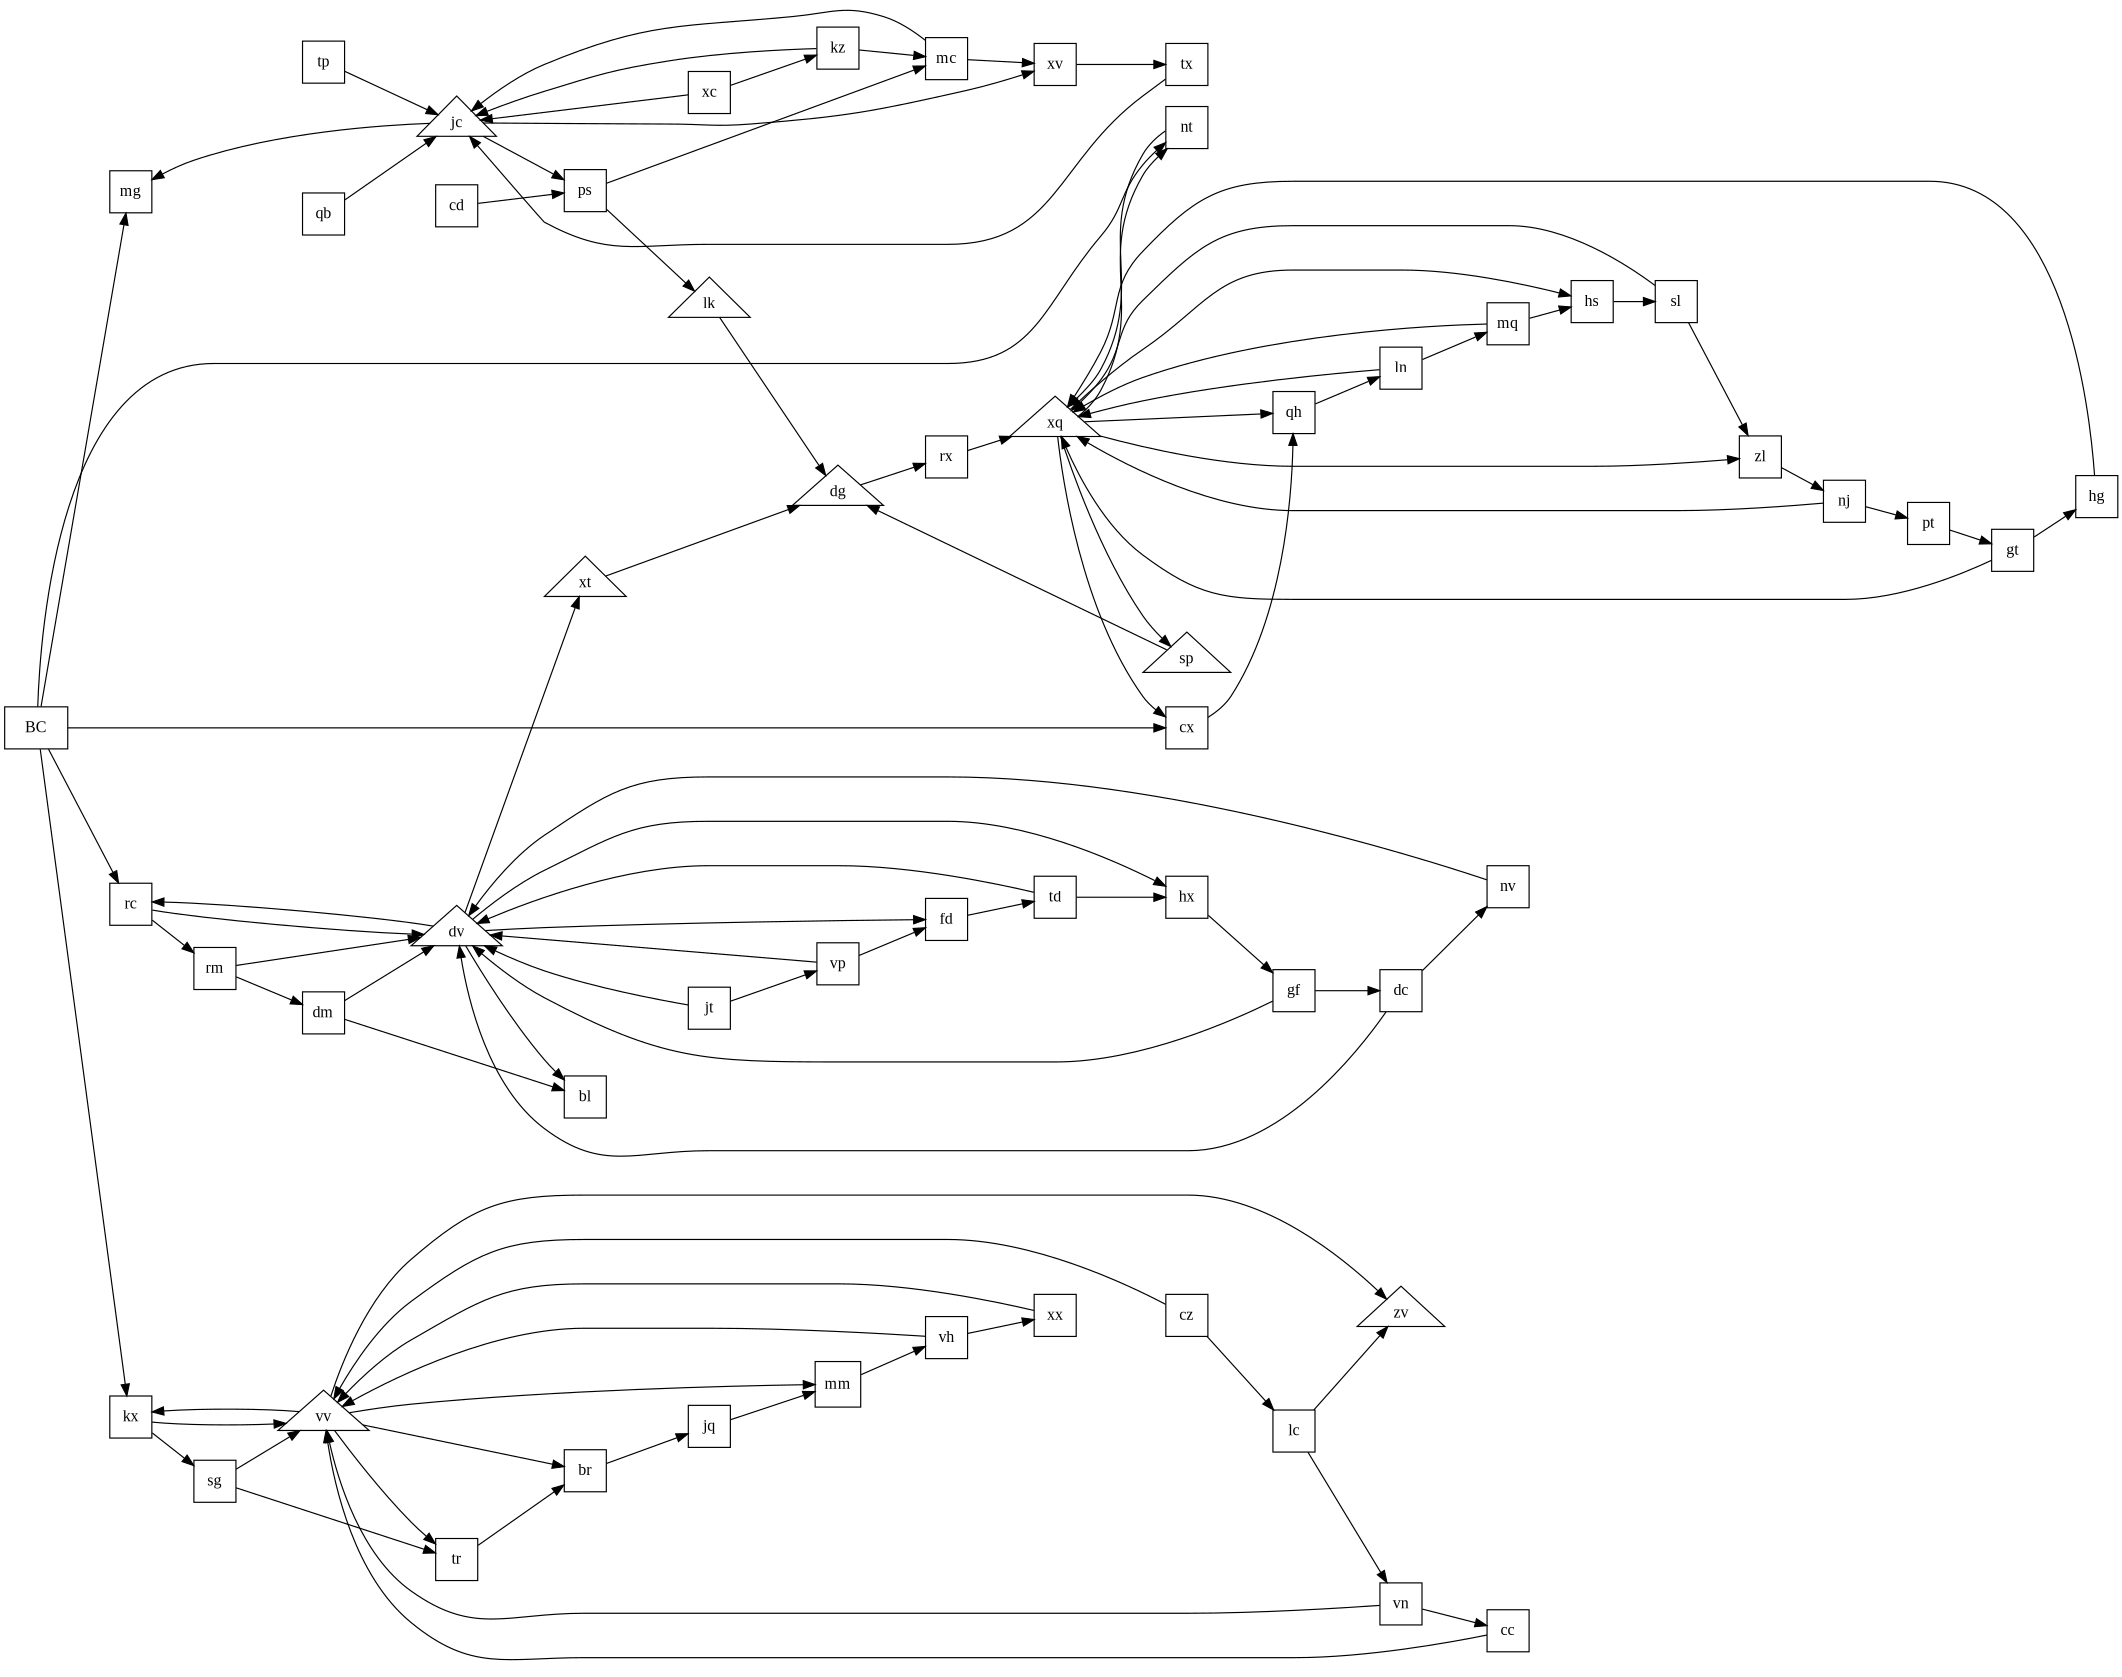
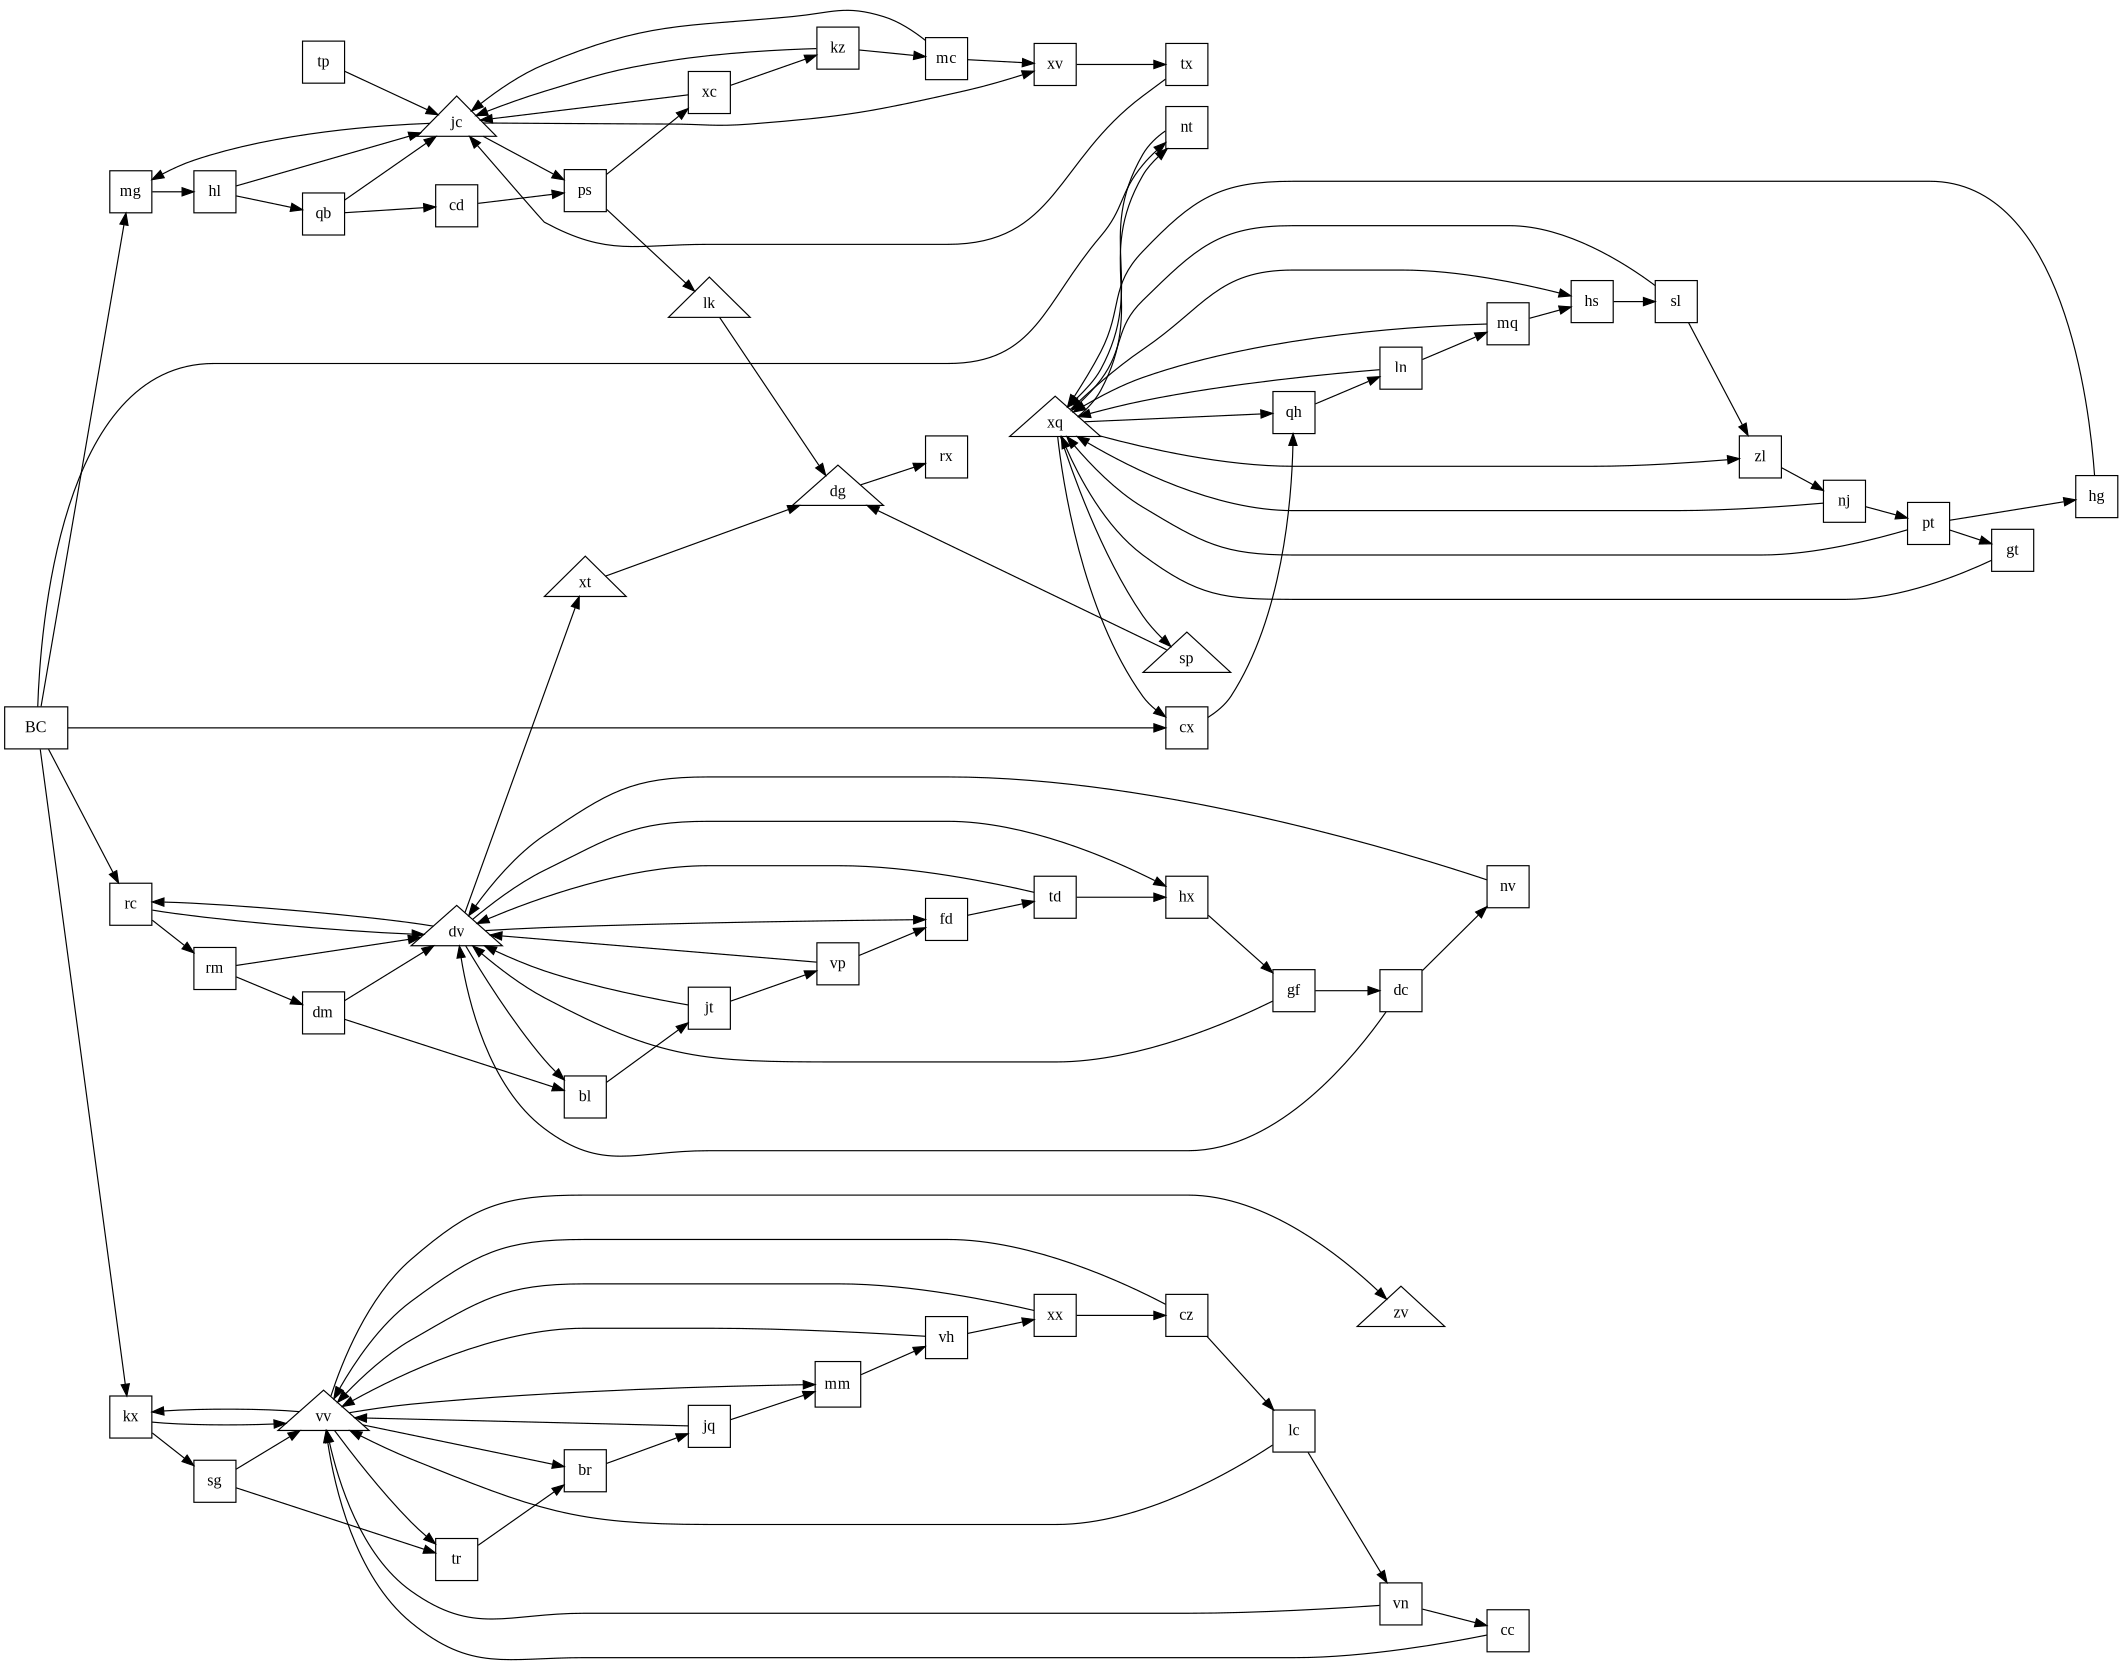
(745, 132) -> (643, 145)
none -> (215, 192)
none -> (384, 210)
(984, 445) -> (1475, 555)
(2050, 527) -> (2007, 511)
none -> (642, 1056)
none -> (1115, 1315)
(1347, 1373) -> (818, 1524)
none -> (527, 1422)
